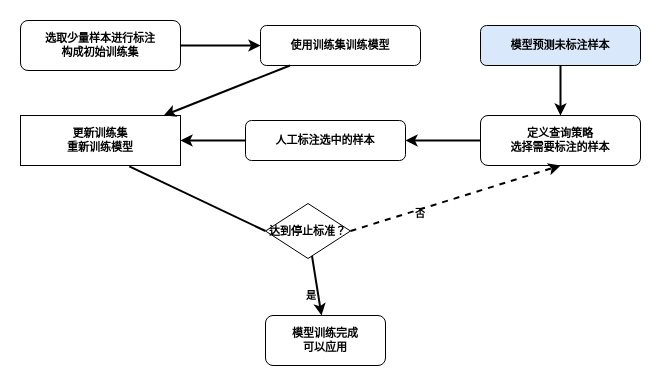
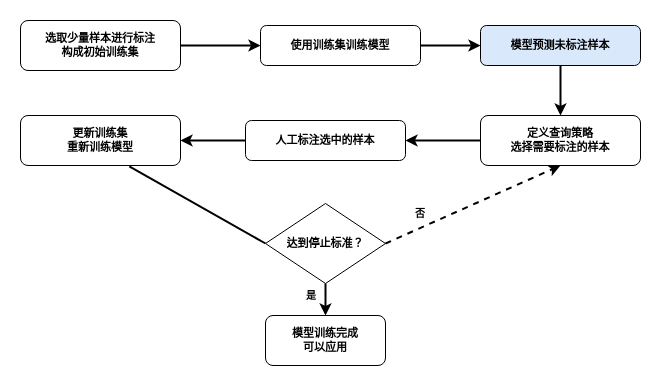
(231, 89) -> (446, 46)
(101, 141) -> (101, 141)
(308, 231) -> (326, 244)
